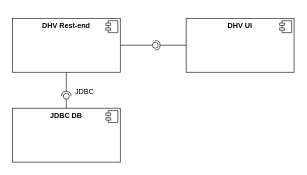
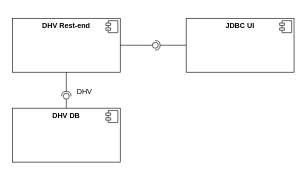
(197, 18) -> (199, 18)
(85, 92) -> (85, 92)
(25, 108) -> (23, 108)
